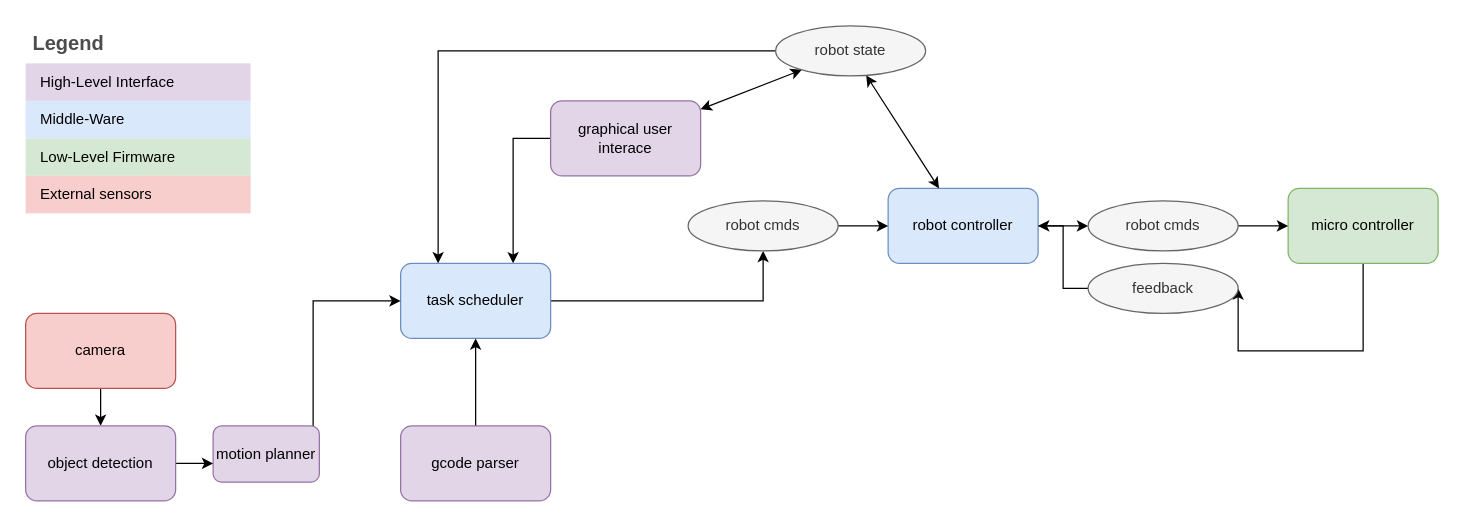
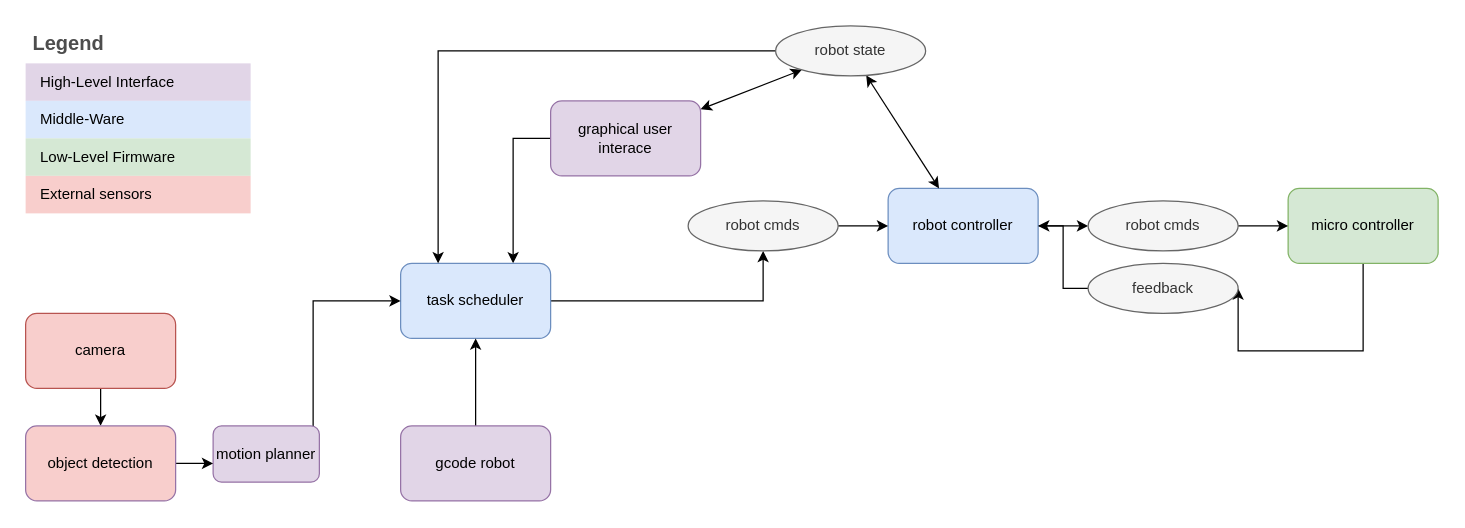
(101, 463) -> (101, 463)
(476, 463) -> (476, 463)
